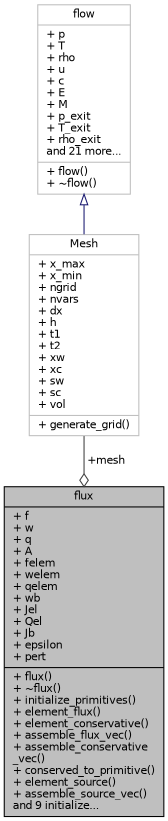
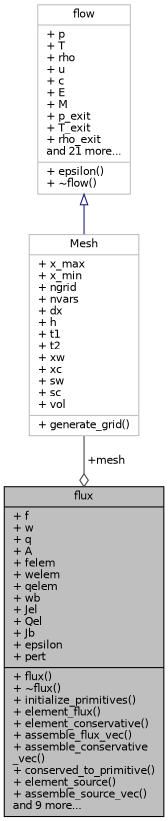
(68, 172) -> (76, 172)
(56, 806) -> (47, 806)
